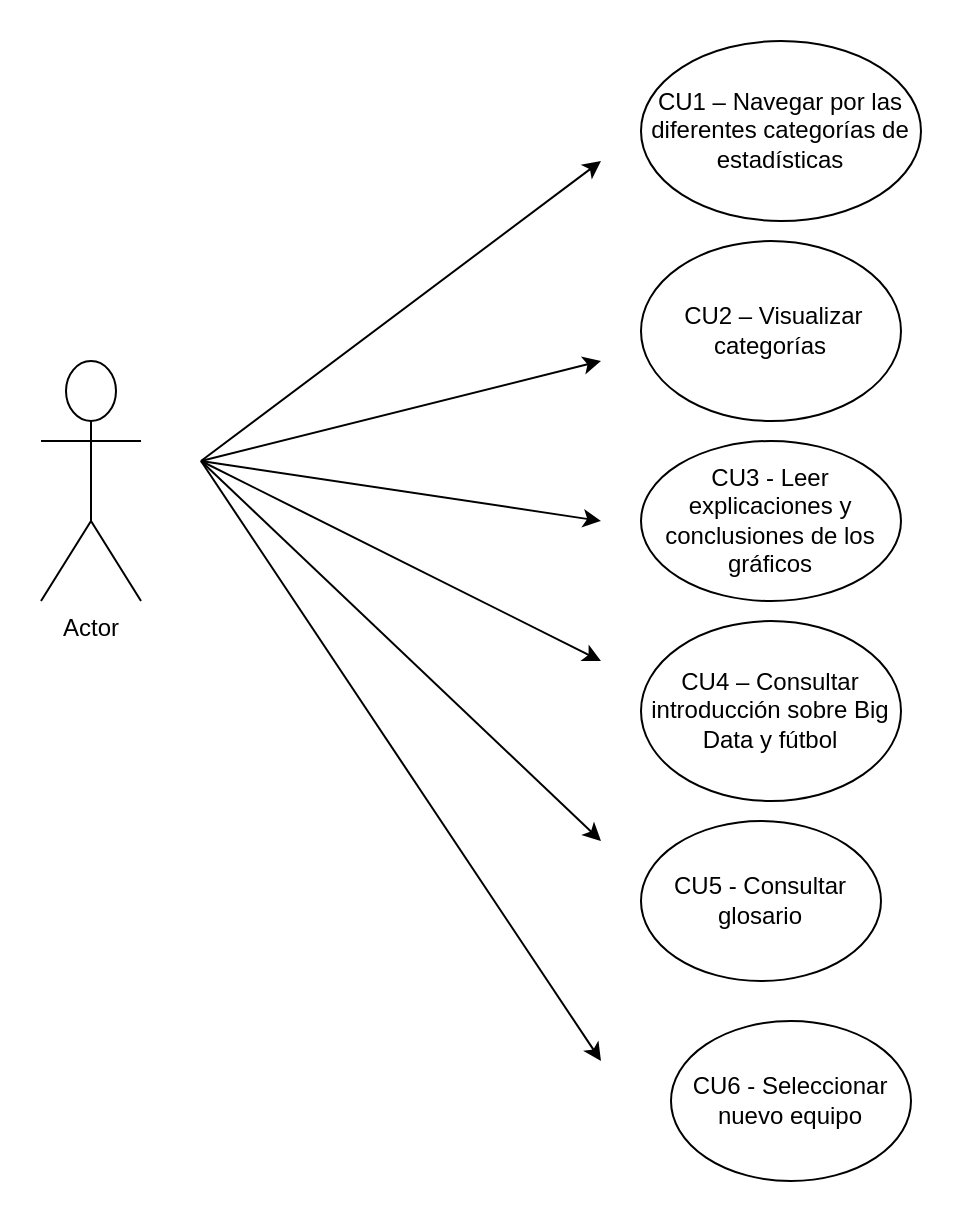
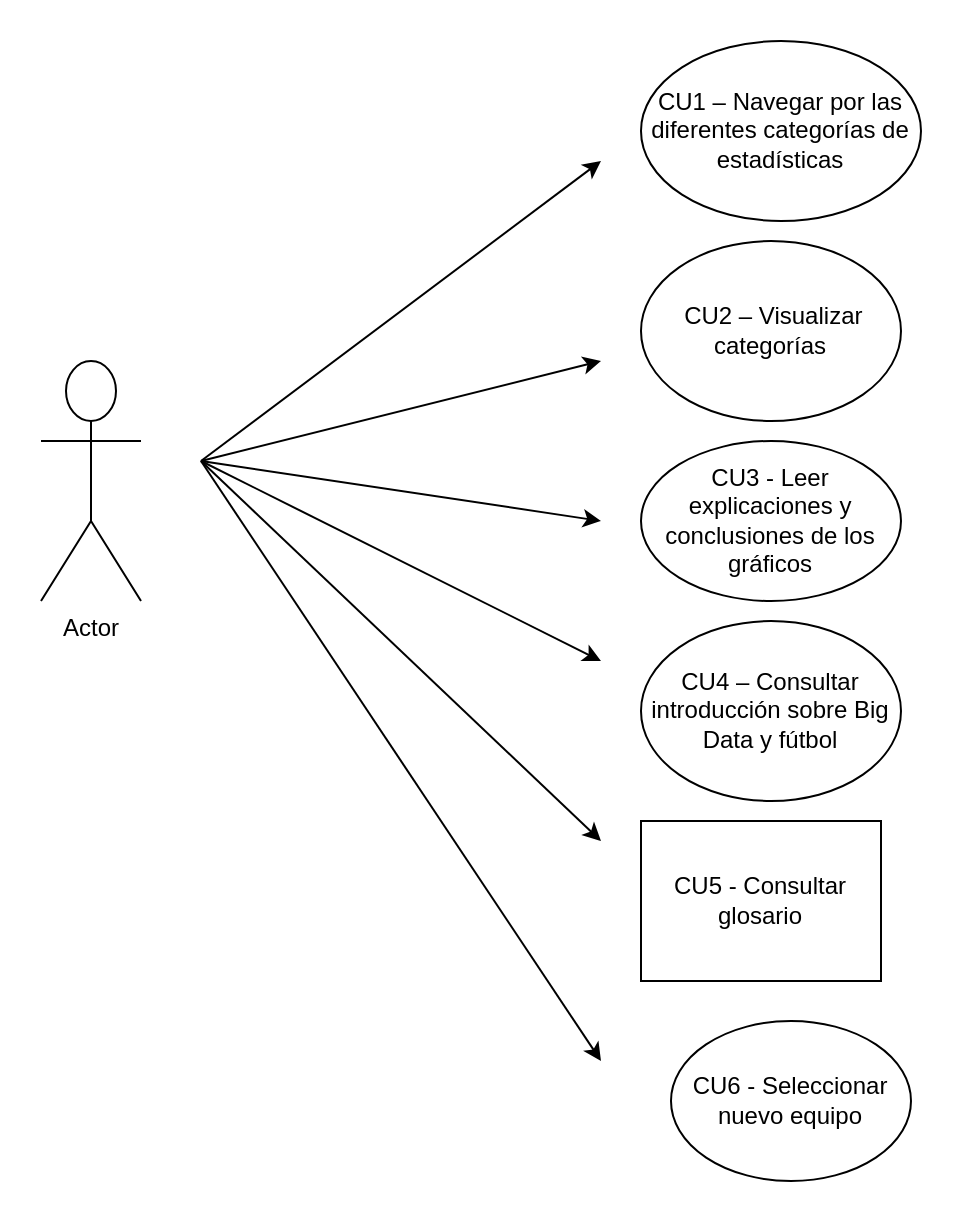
(761, 901) -> (761, 901)
